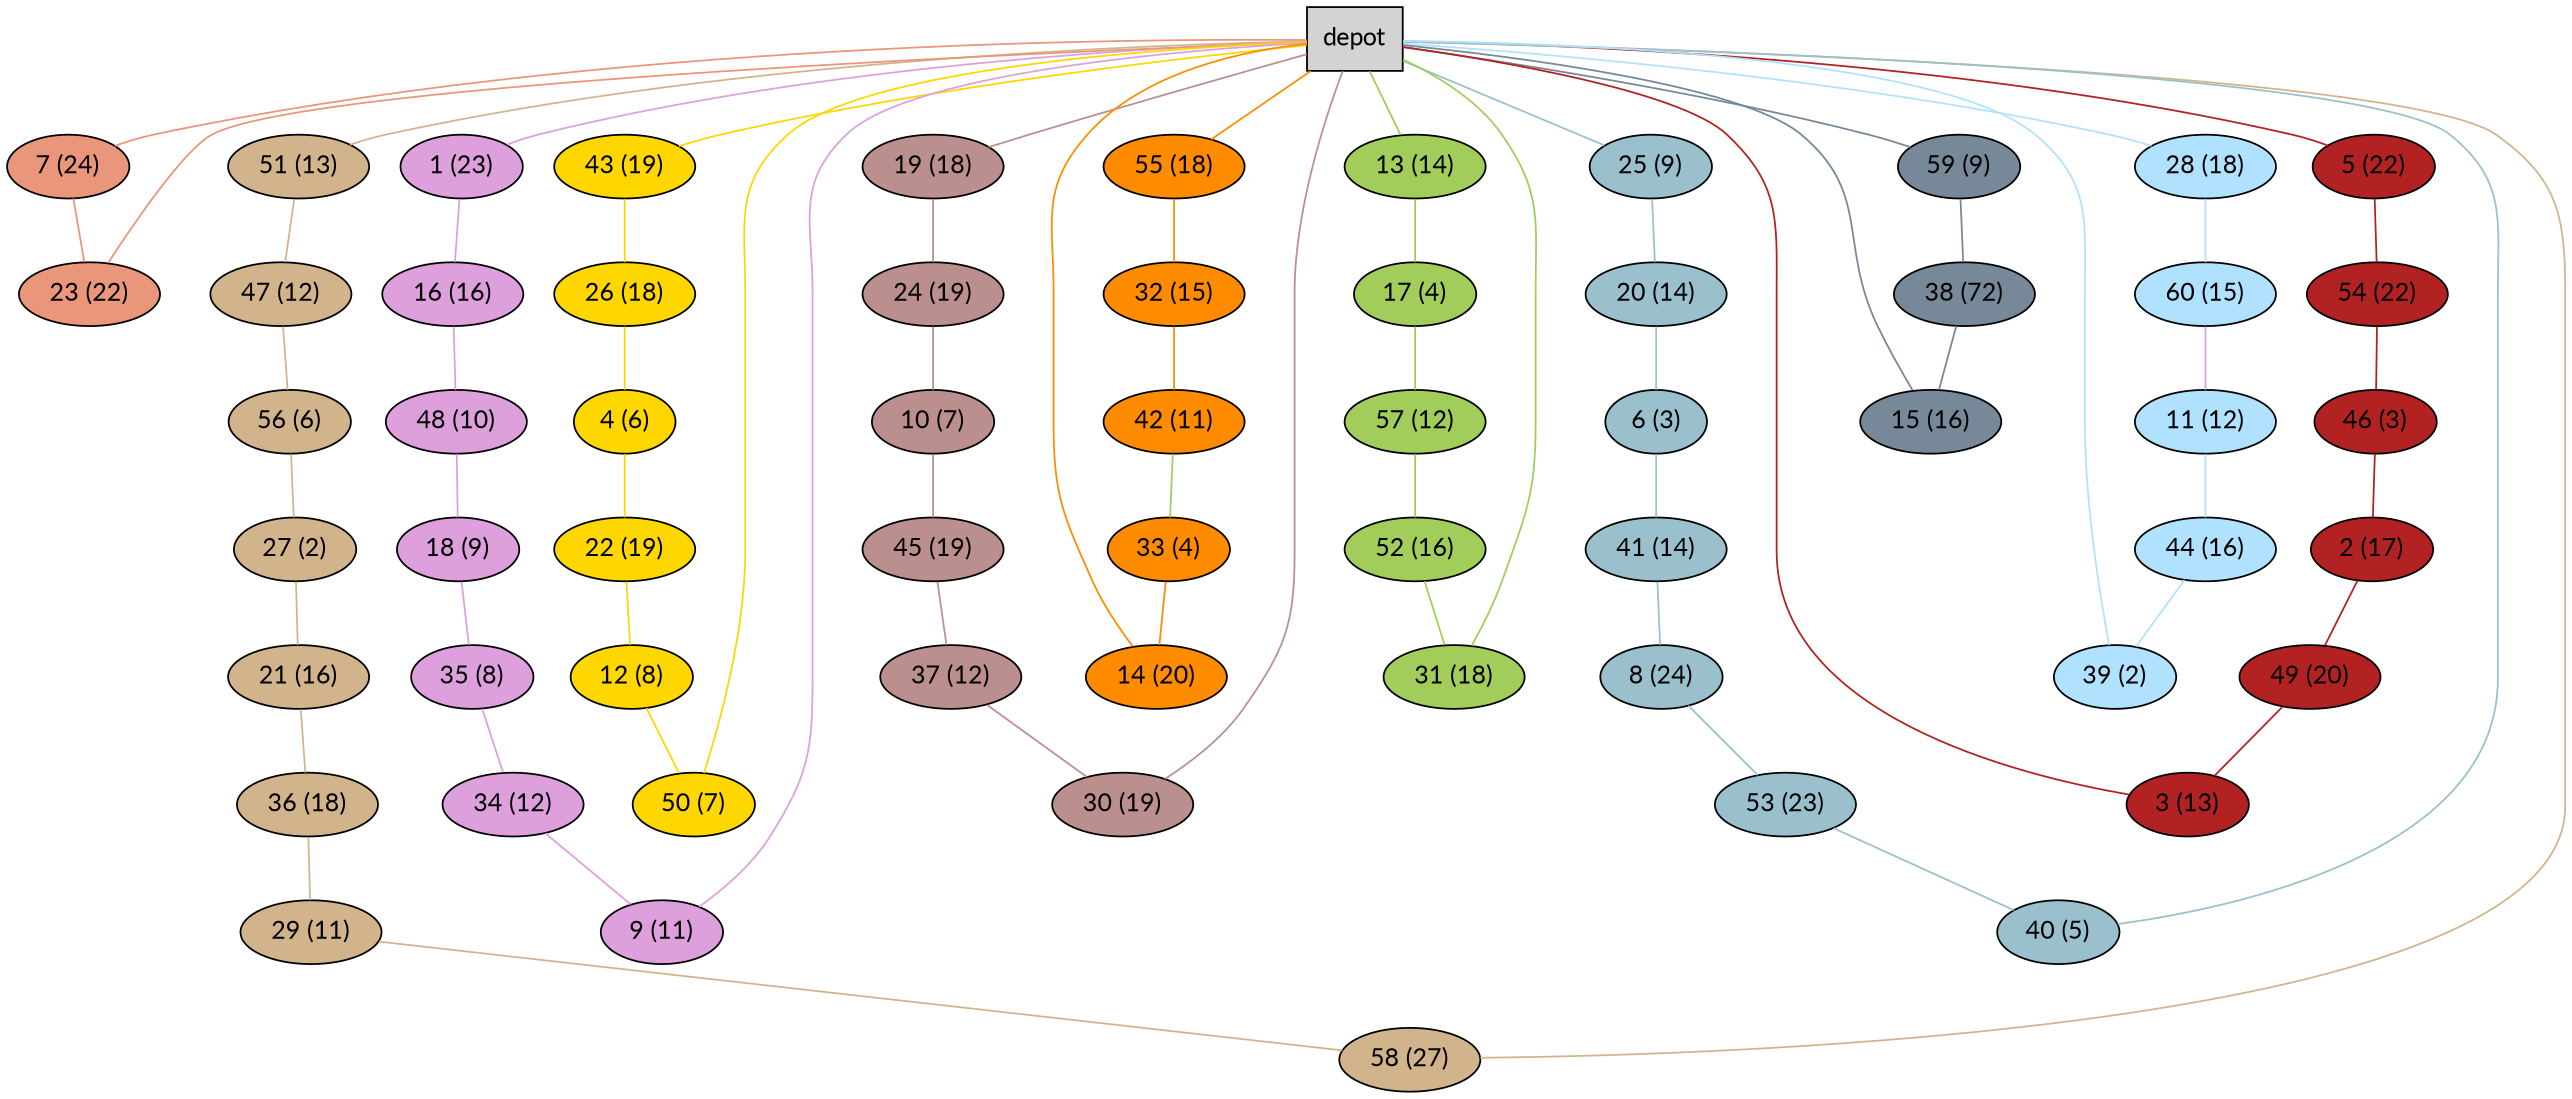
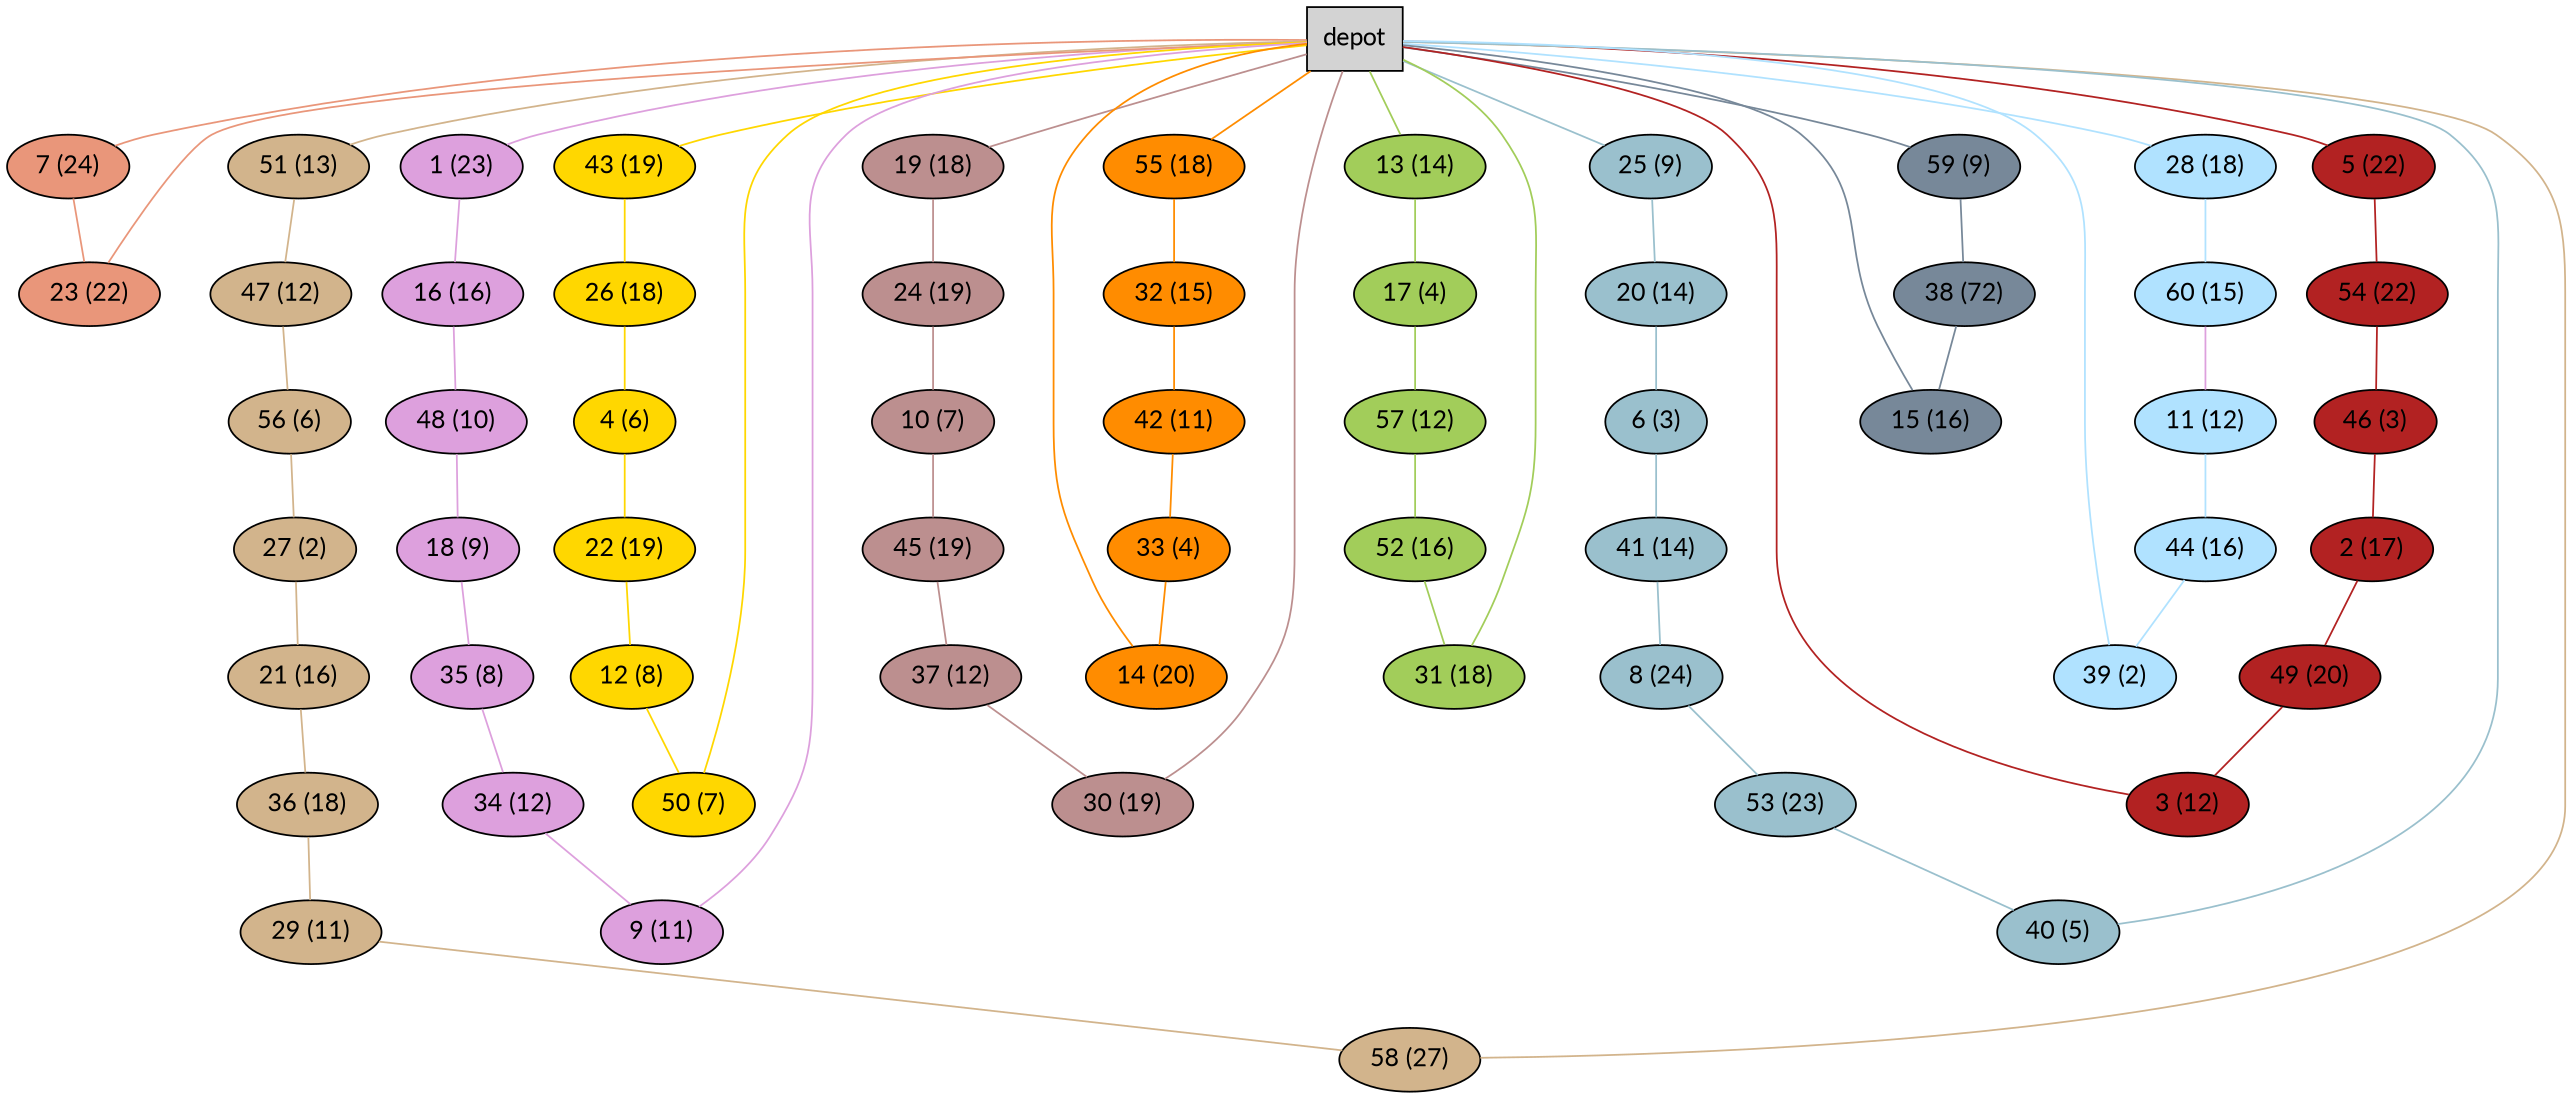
(1171, 486) -> (1171, 486)
(2188, 805) -> (2188, 805)
